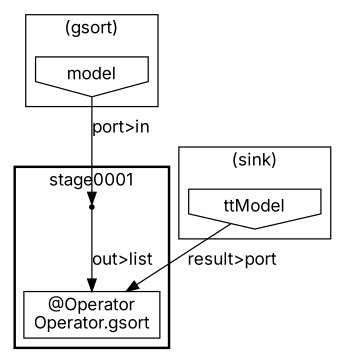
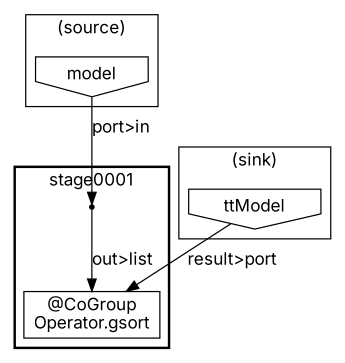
(92, 29) -> (92, 29)
(92, 315) -> (92, 315)
